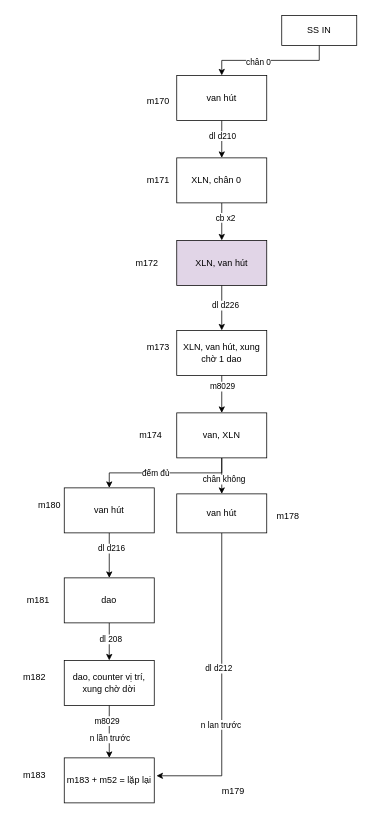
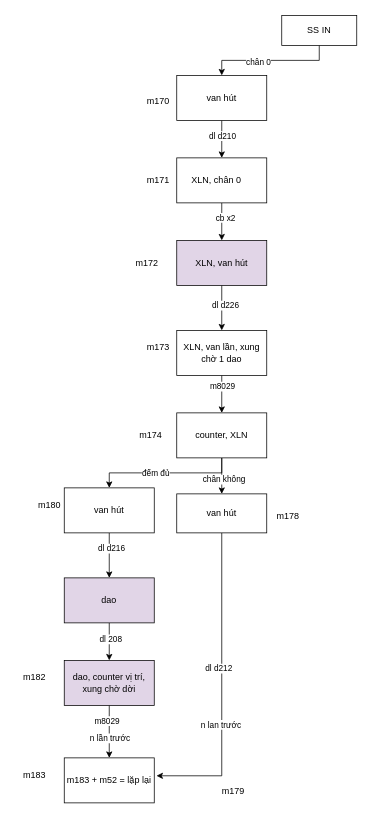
(222, 353) -> (222, 353)
(222, 435) -> (222, 435)
(38, 600) -> none
(109, 600) -> (109, 600)
(109, 683) -> (109, 683)
